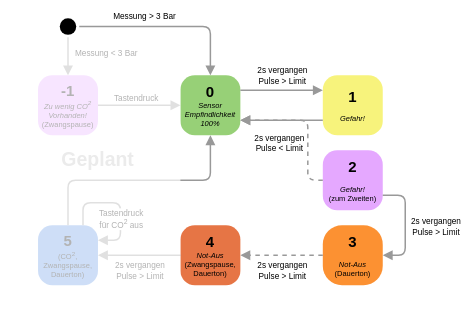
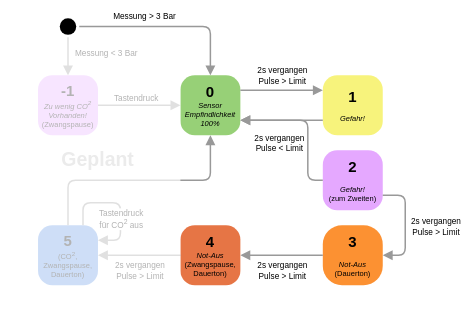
(308, 154) -> (308, 154)
(285, 255) -> (285, 255)
